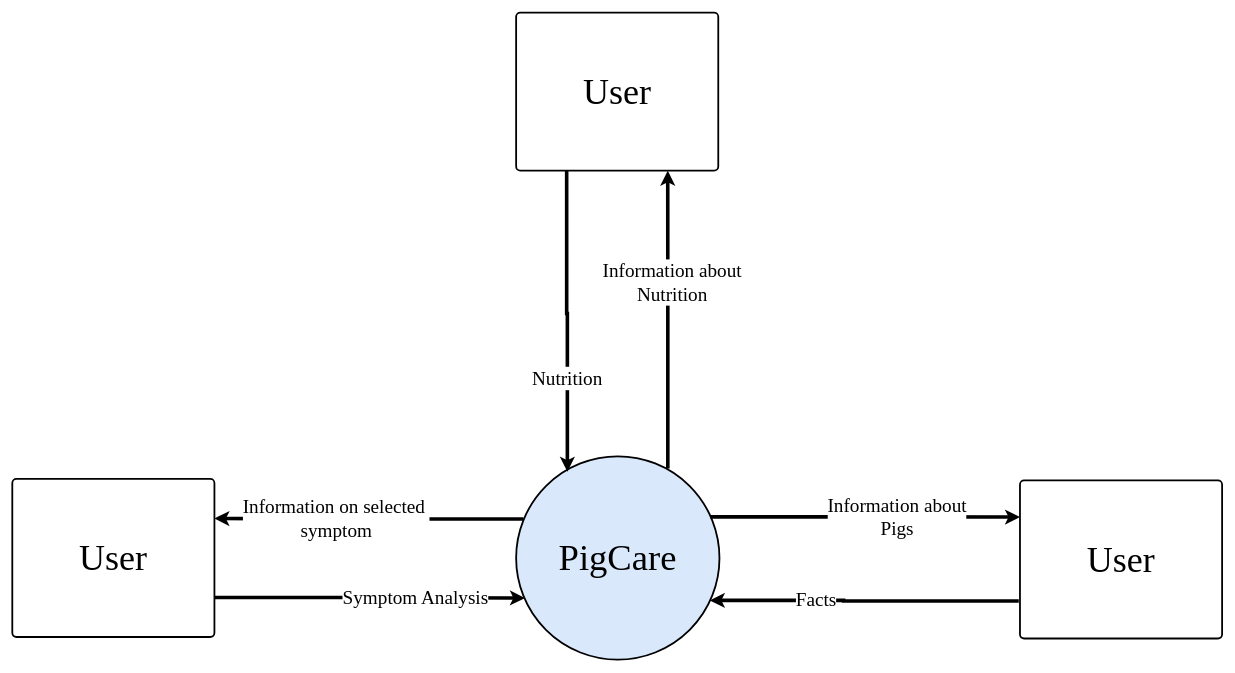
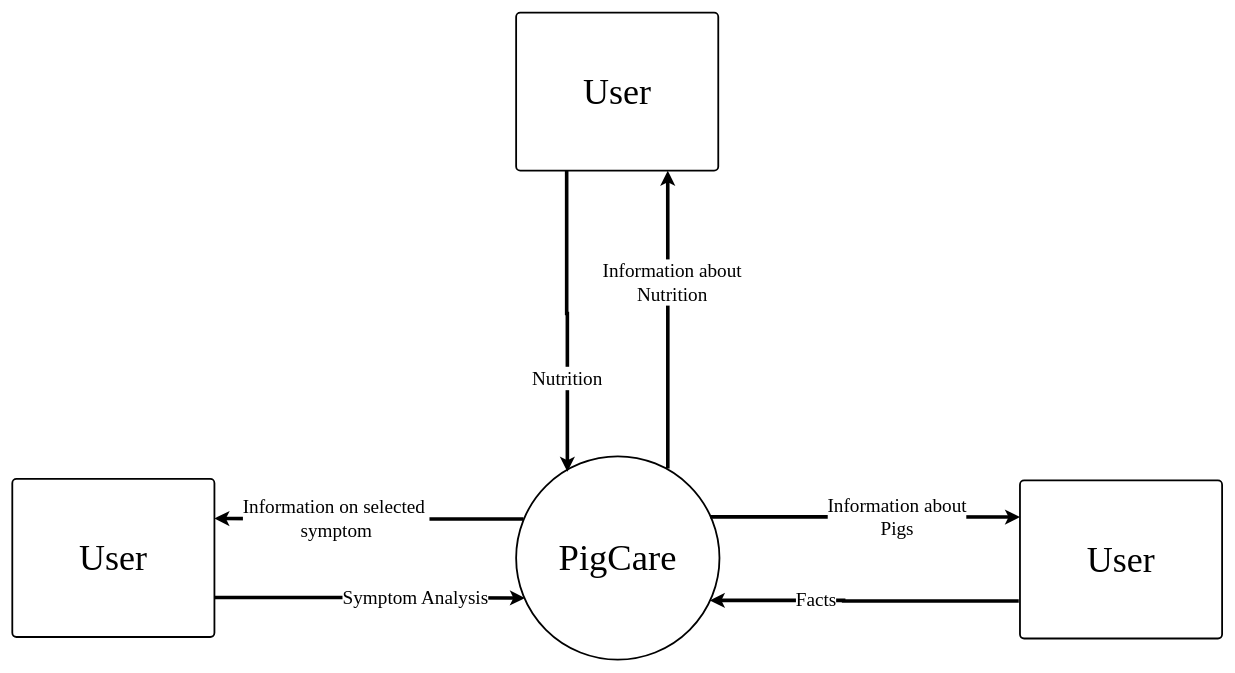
(618, 558) -> (618, 558)
